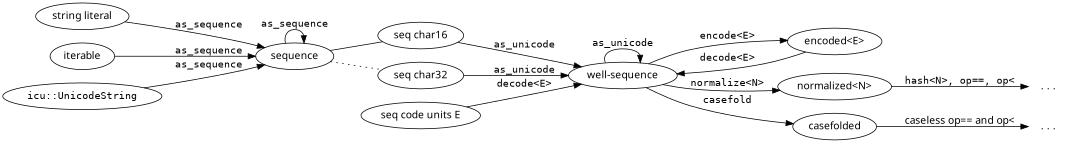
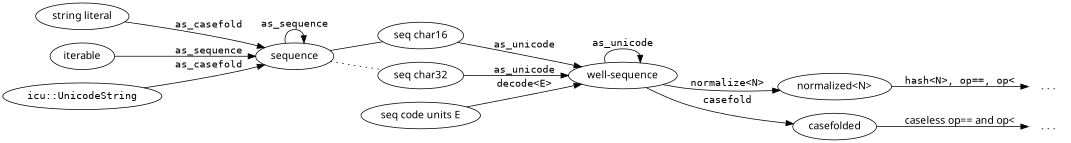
(209, 25) -> (209, 25)
(835, 41) -> none
(209, 65) -> (209, 65)
